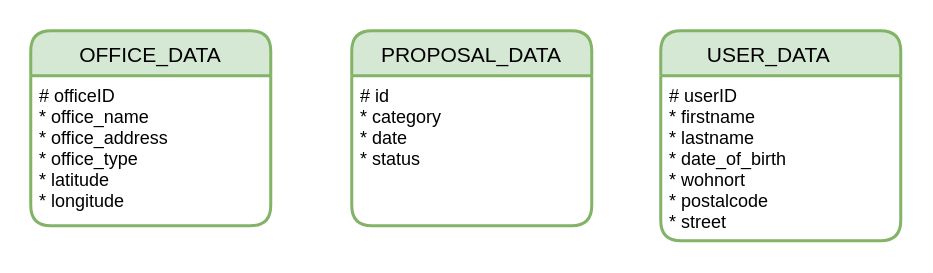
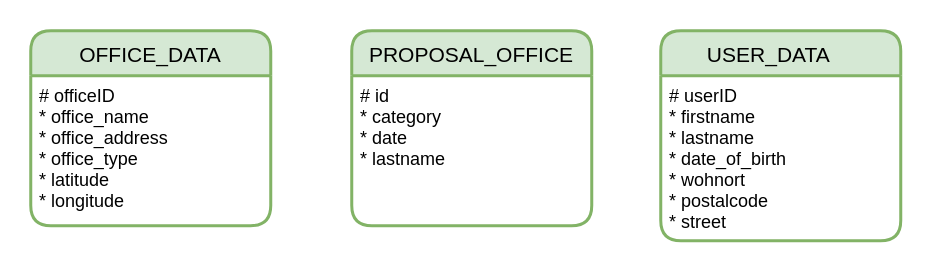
(471, 55) -> (471, 55)
(375, 96) -> (375, 96)
